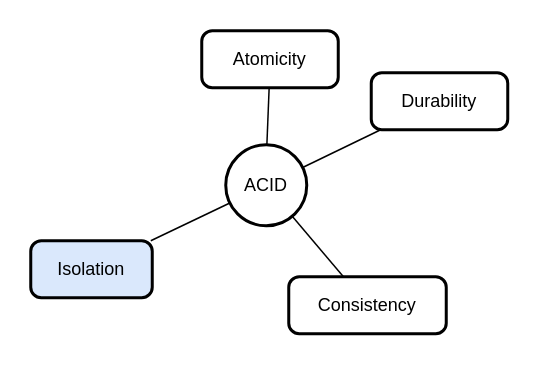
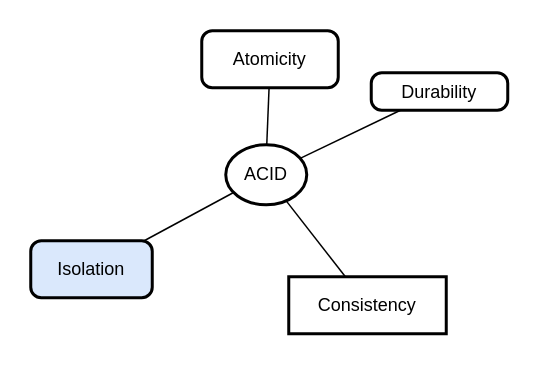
(440, 101) -> (440, 92)
(266, 185) -> (266, 175)
(368, 305) -> (368, 305)
